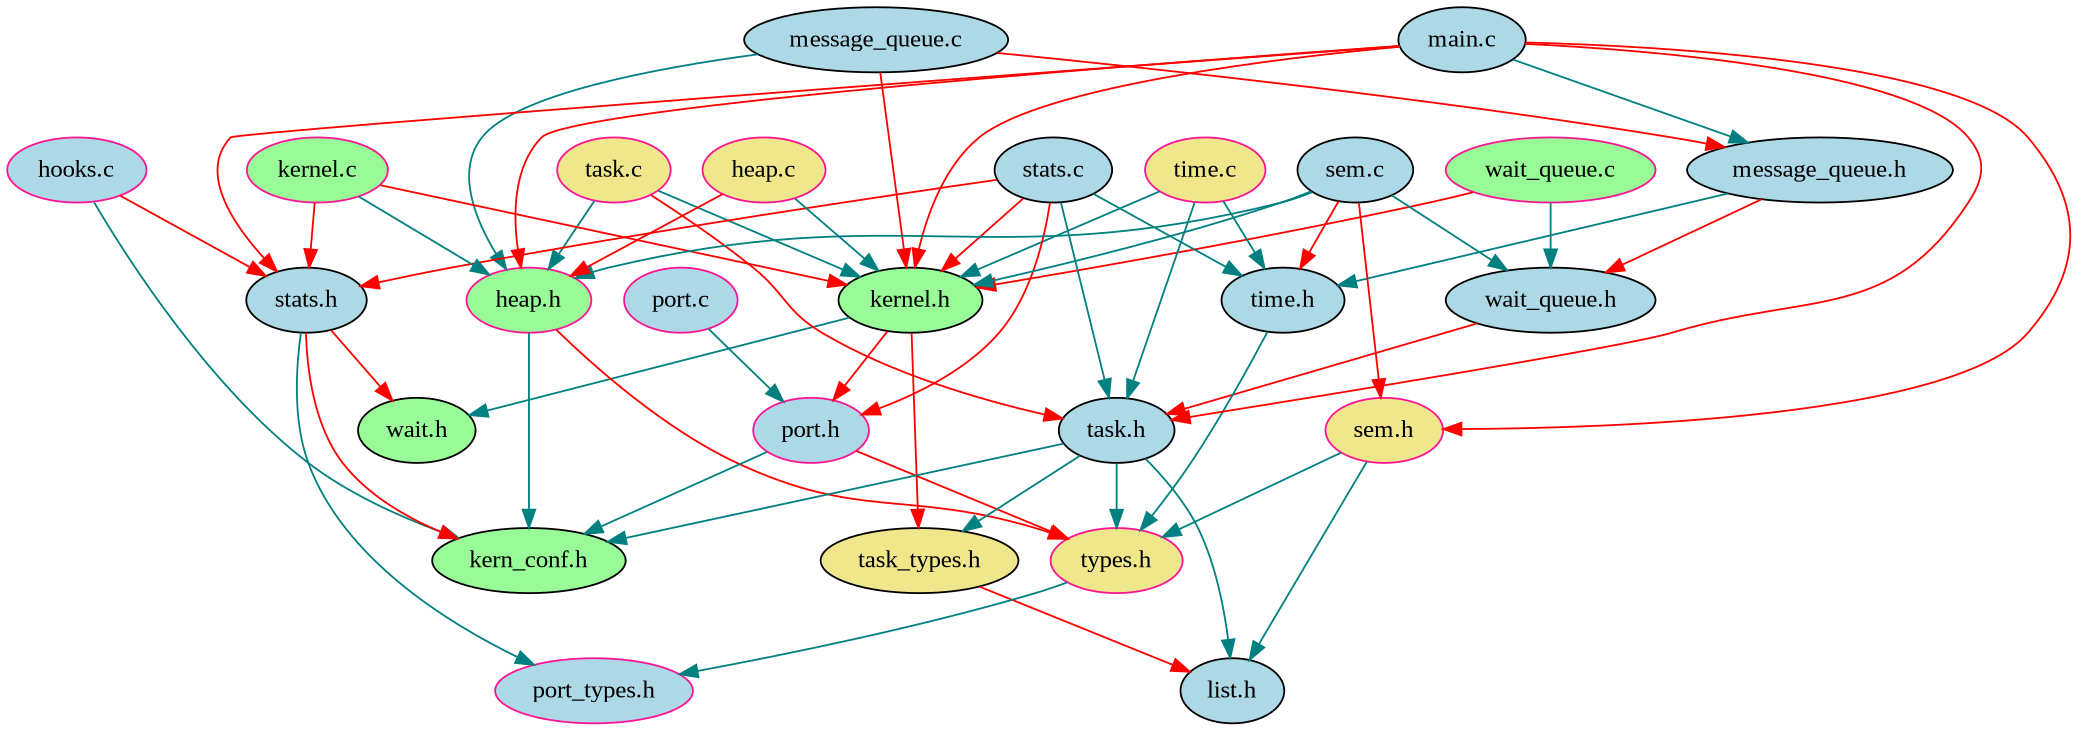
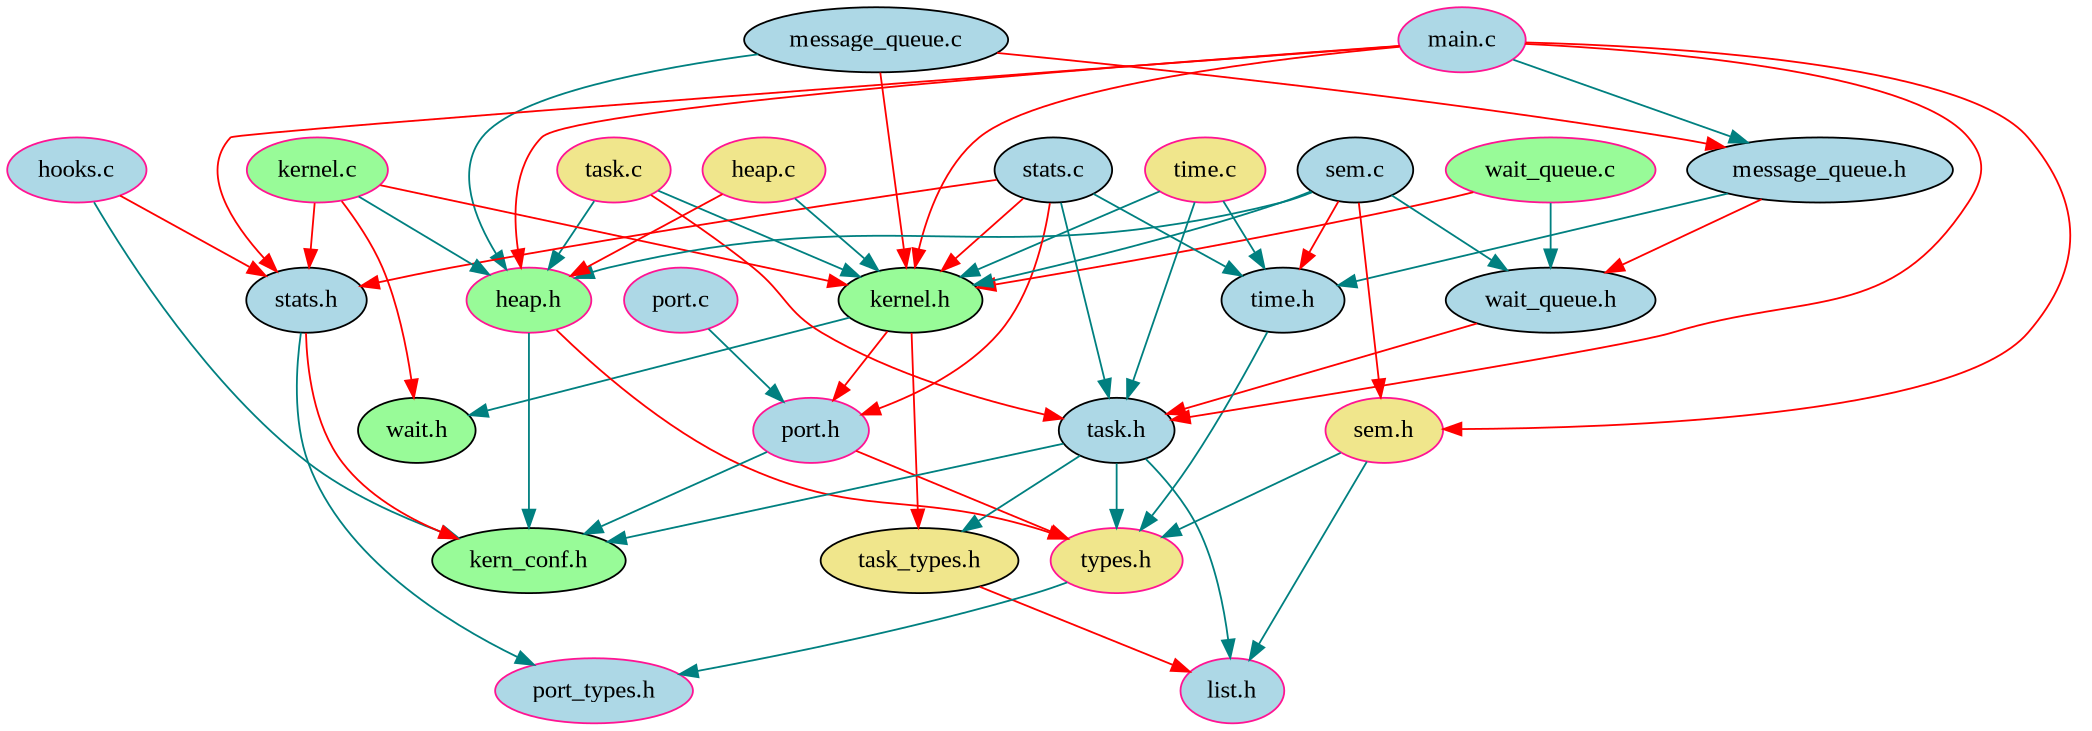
(1462, 40) -> (1462, 40)
(356, 358) -> (392, 294)
(1232, 691) -> (1232, 691)
